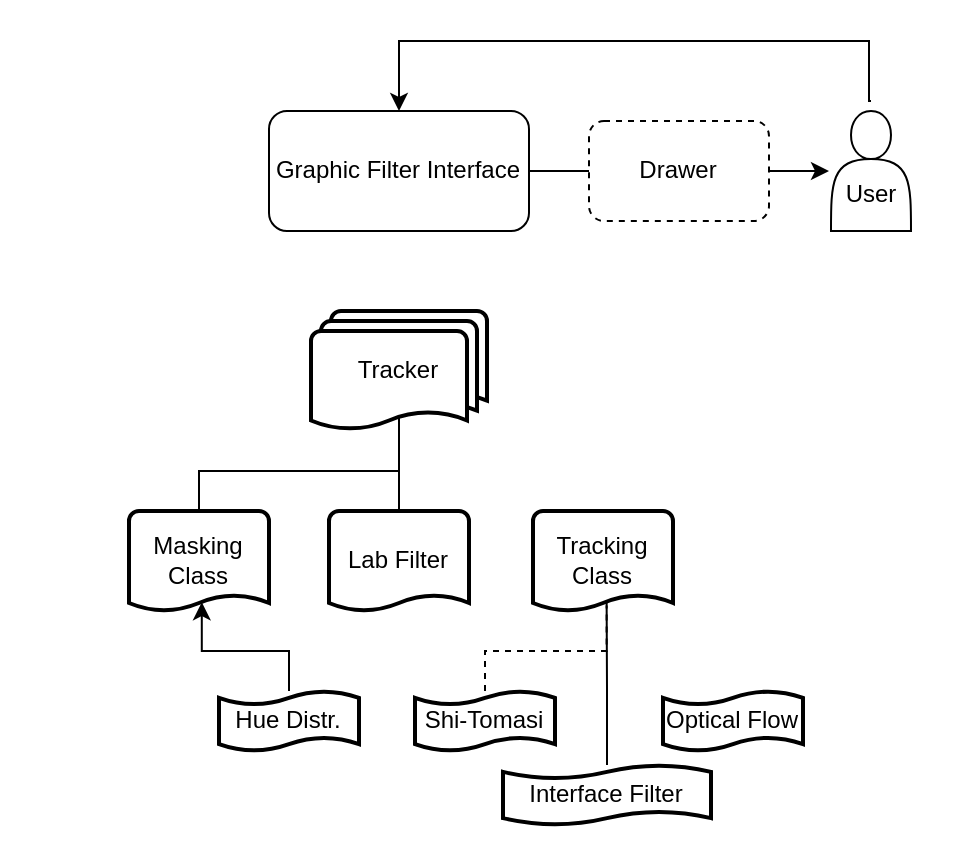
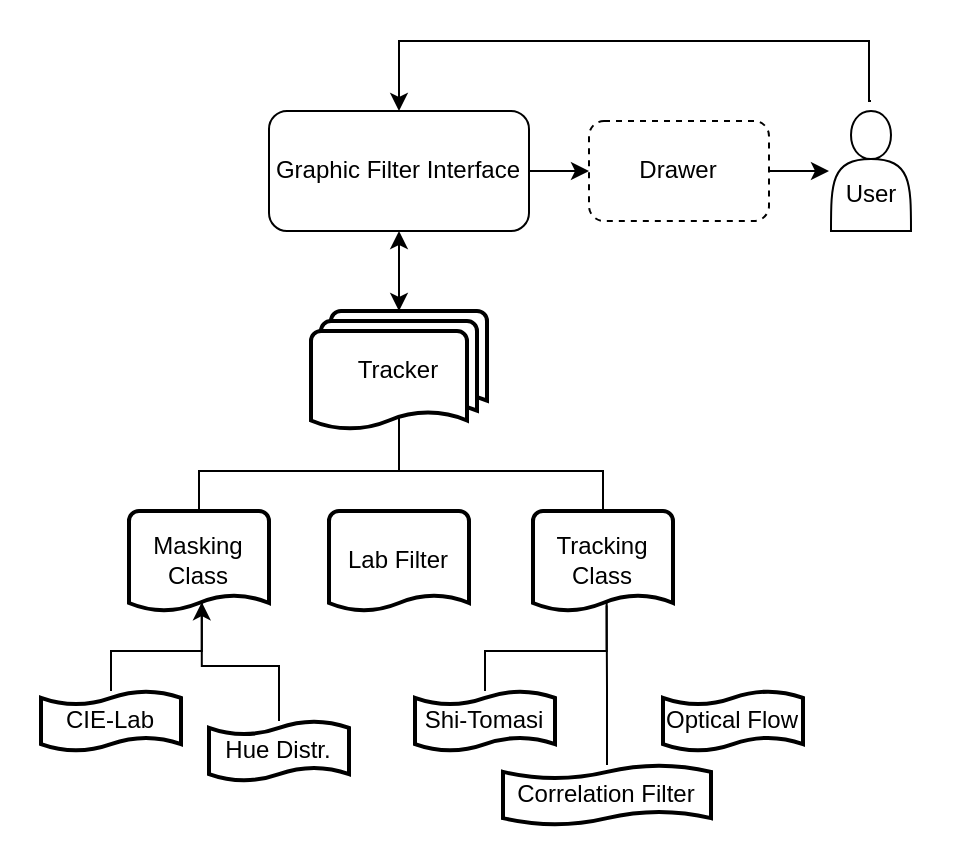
(580, 171) -> (574, 171)
none -> (399, 271)
none -> (522, 471)
(399, 493) -> none
none -> (133, 651)
(525, 651) -> (525, 651)
none -> (111, 721)
(289, 721) -> (279, 751)
(607, 795) -> (607, 795)
